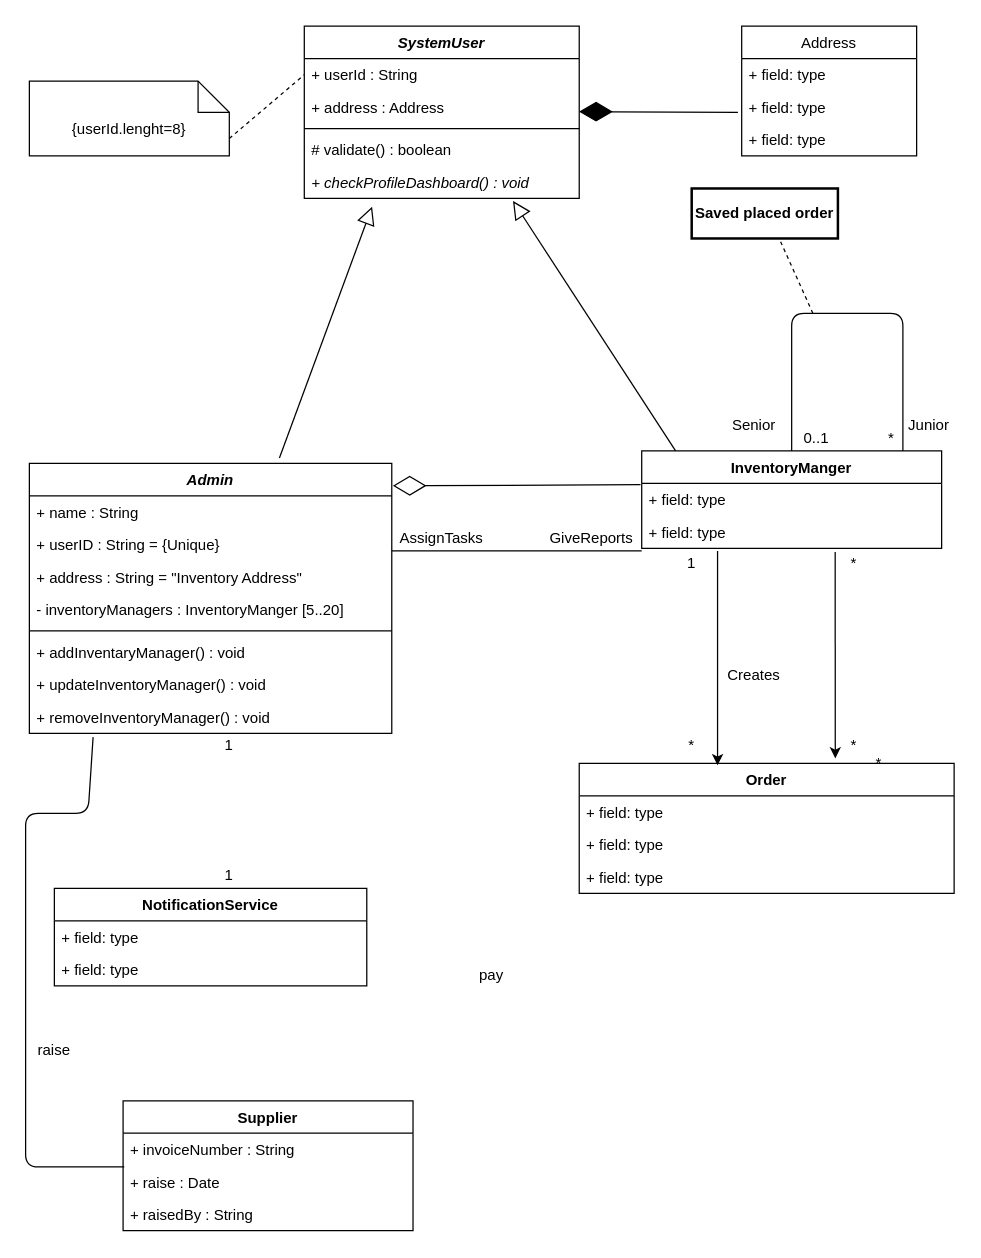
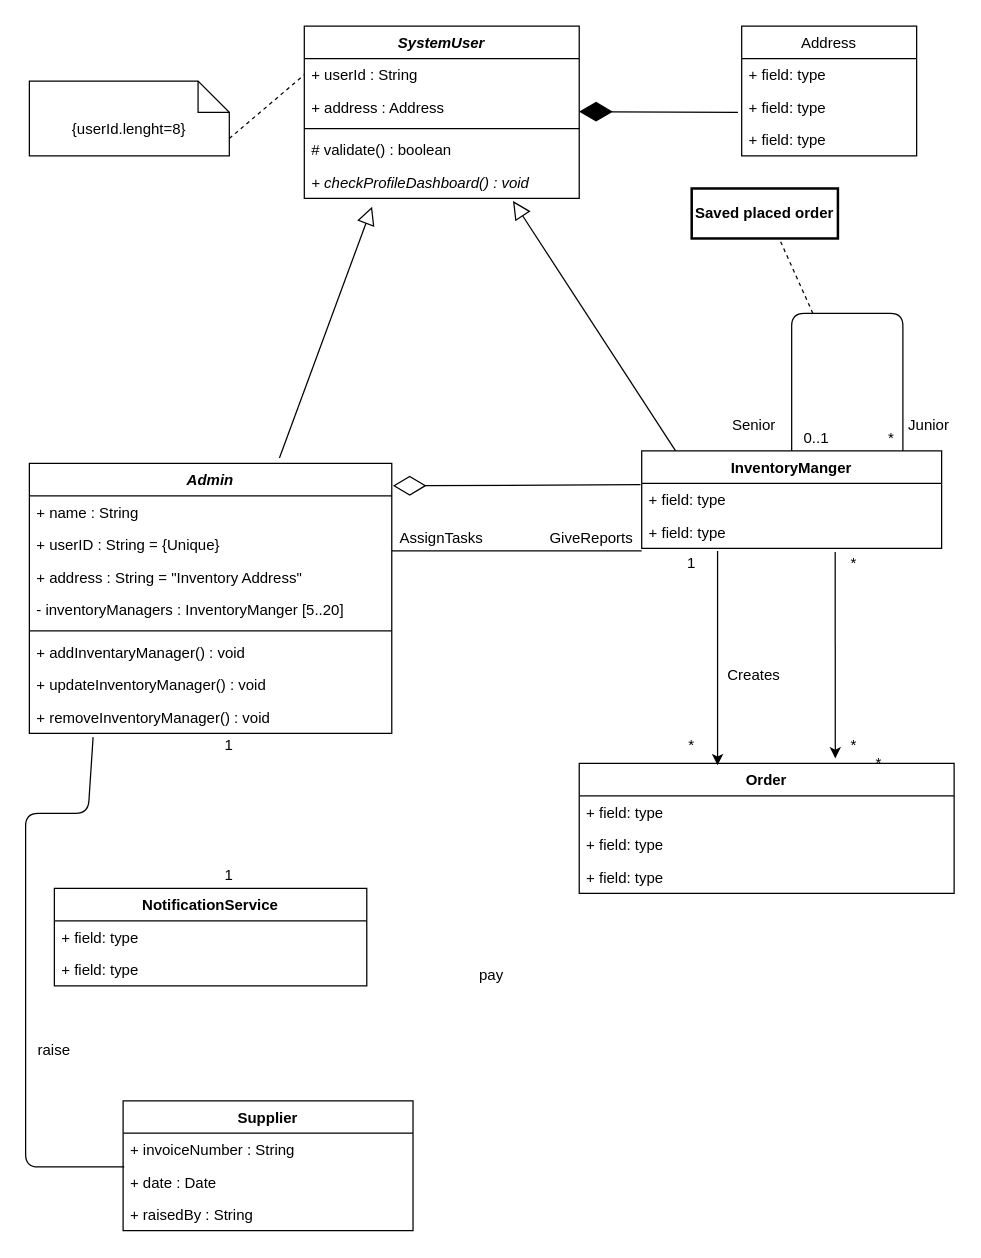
(179, 1183) -> (177, 1183)
